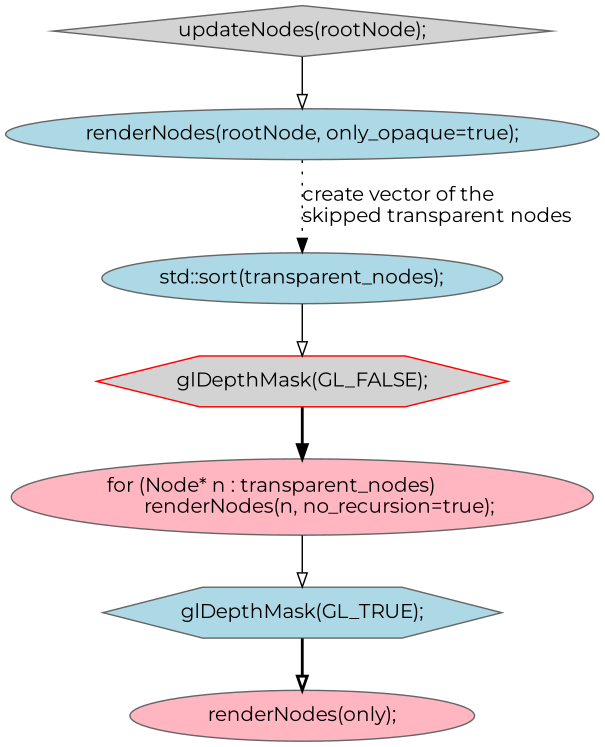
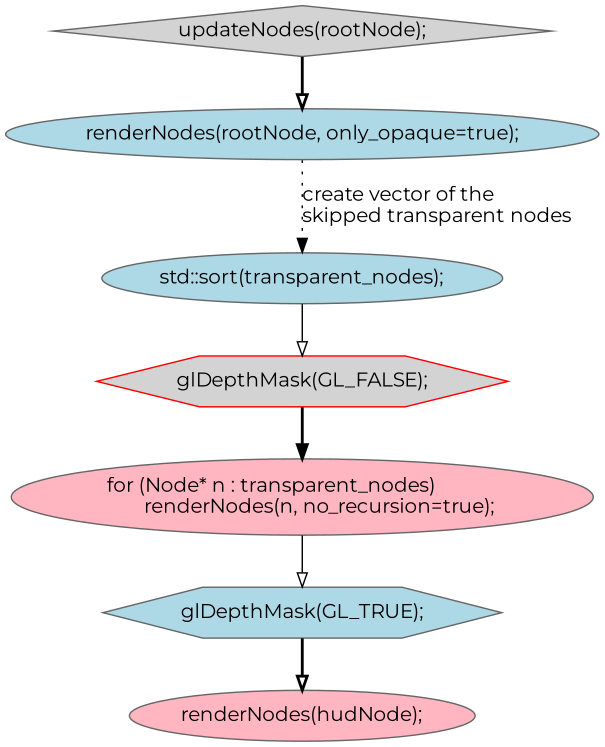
(302, 76) -> (302, 76)
(302, 716) -> (302, 716)
